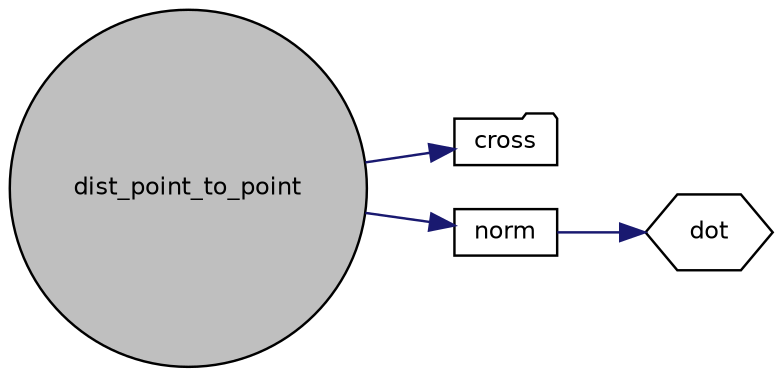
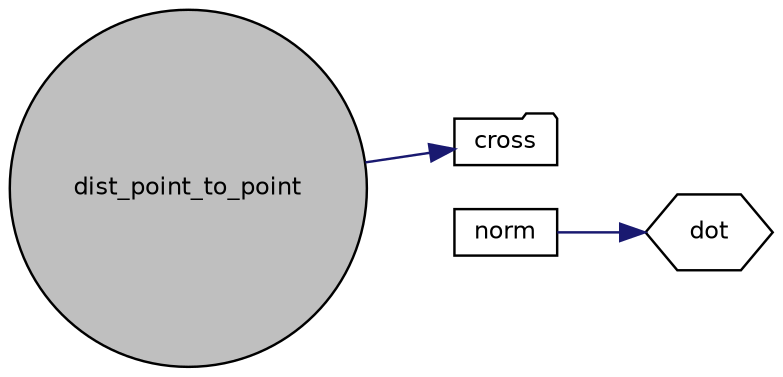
(398, 217) -> none
